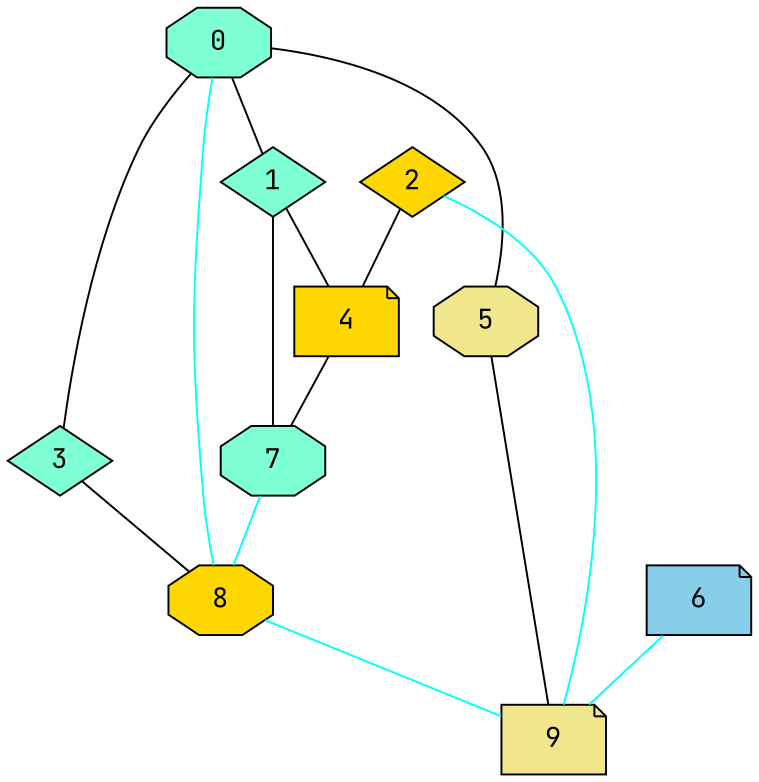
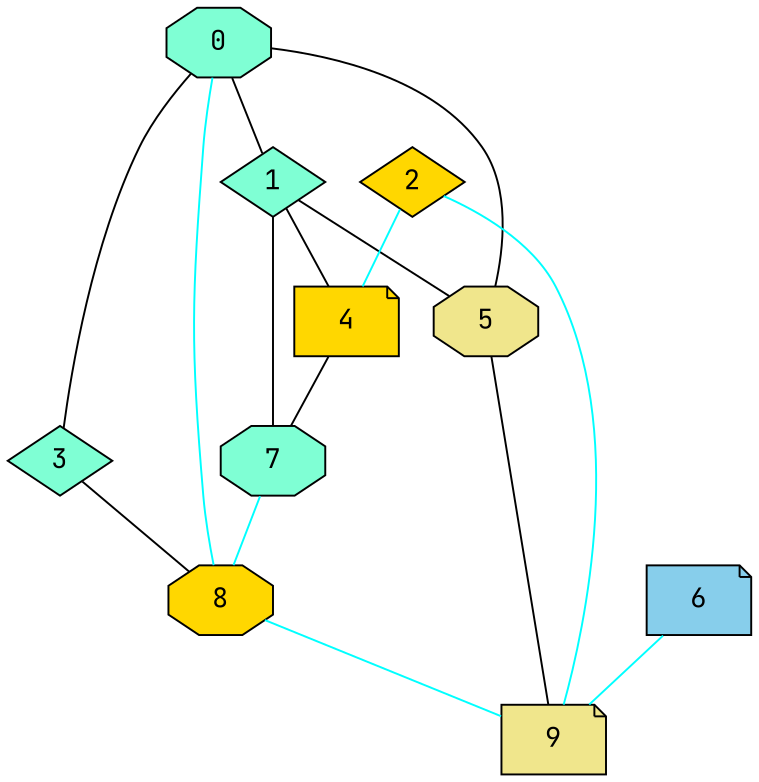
none -> (366, 243)
(381, 248) -> (385, 240)
